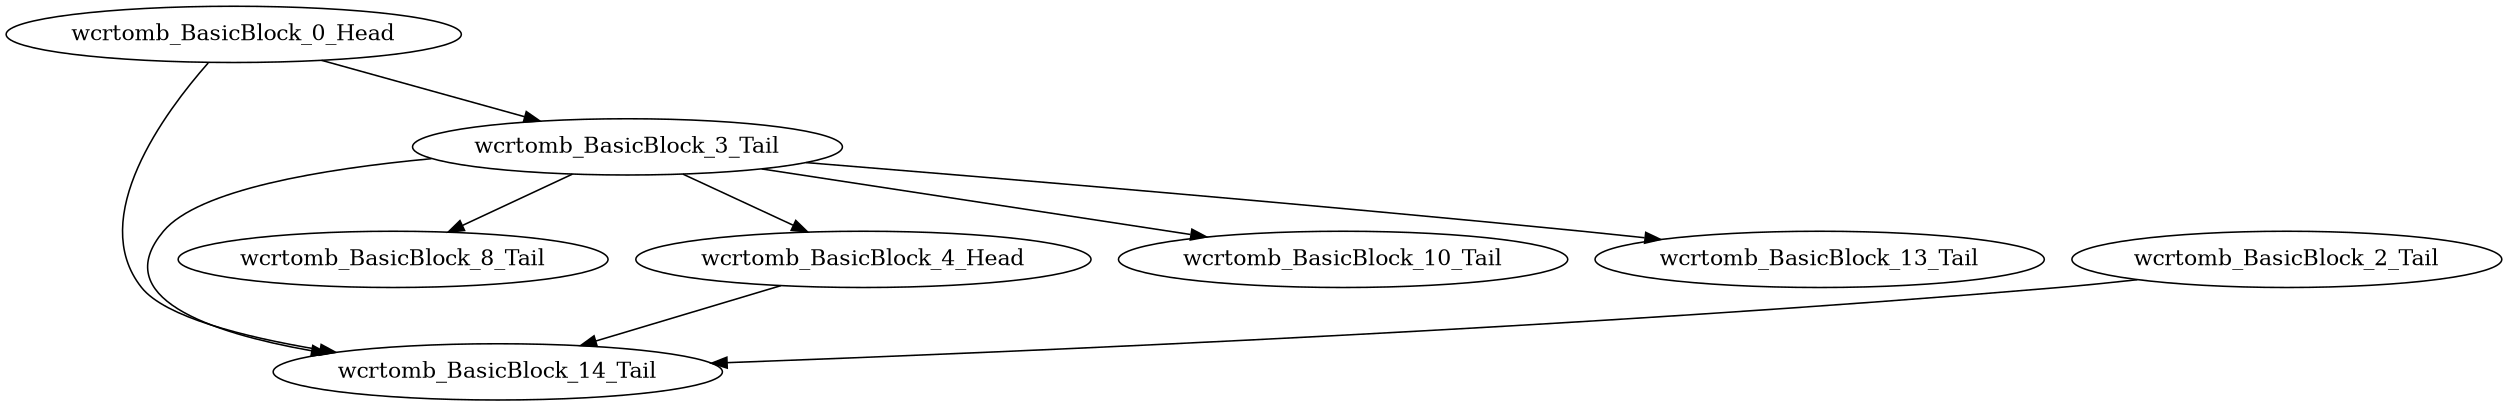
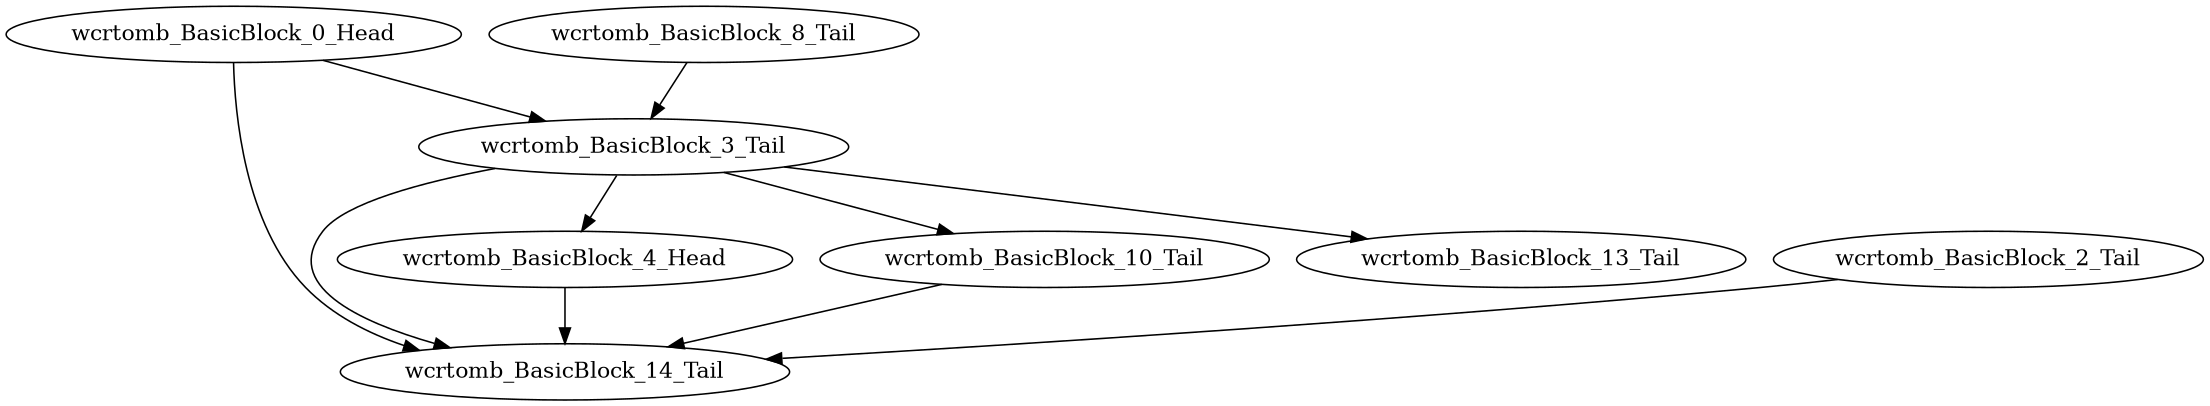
(518, 200) -> (673, 84)
none -> (813, 314)
